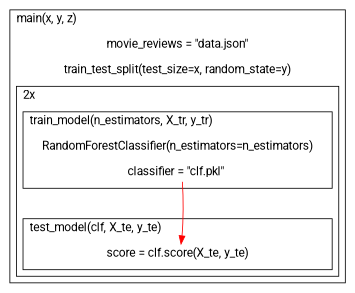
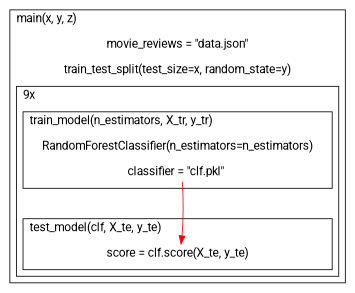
(29, 96) -> (29, 96)
